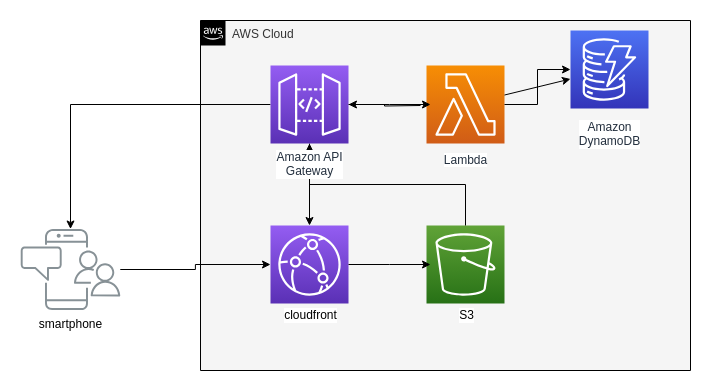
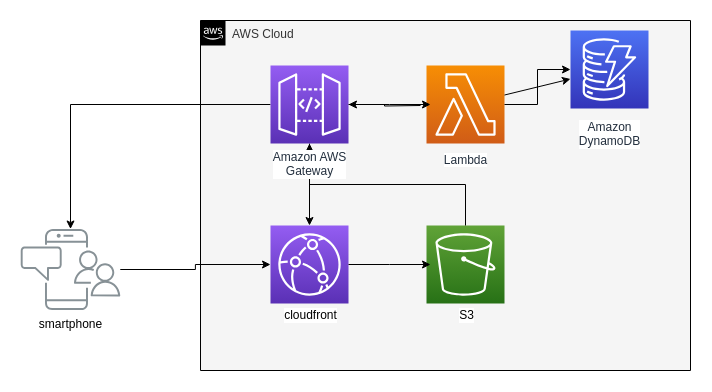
(310, 165) -> (310, 165)
